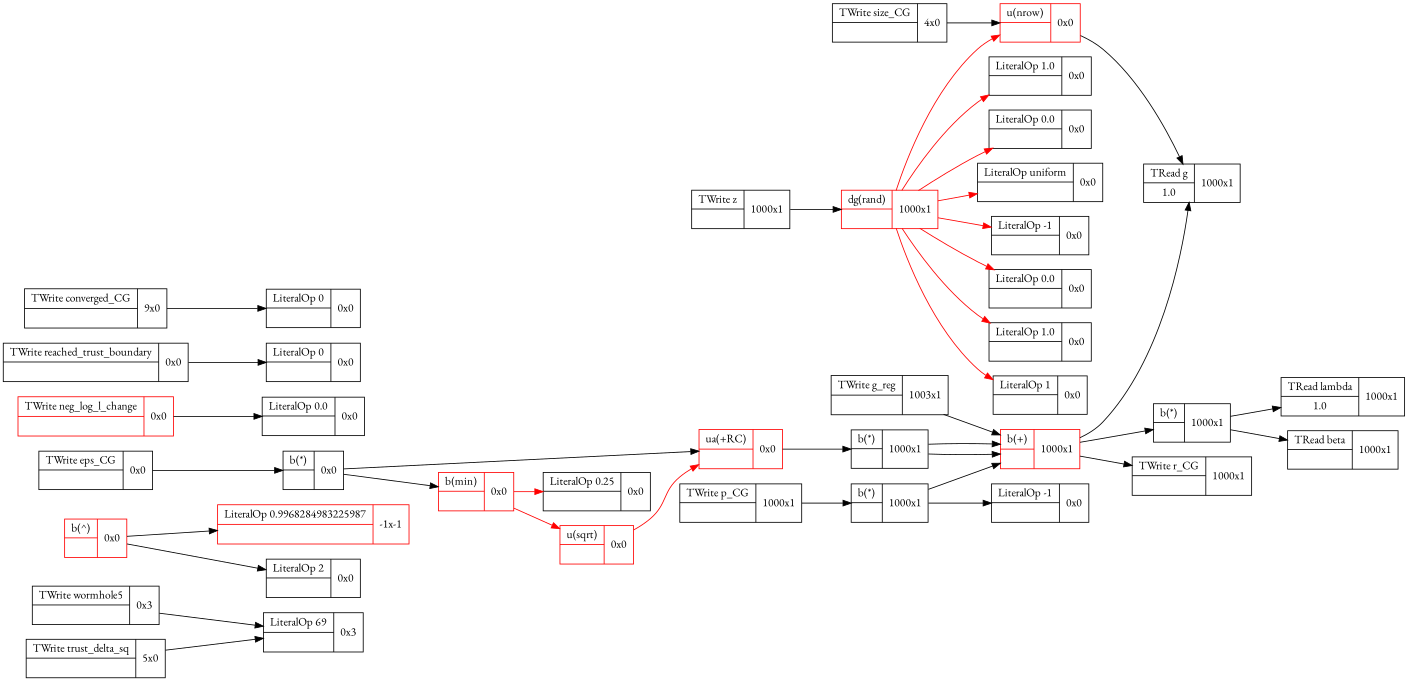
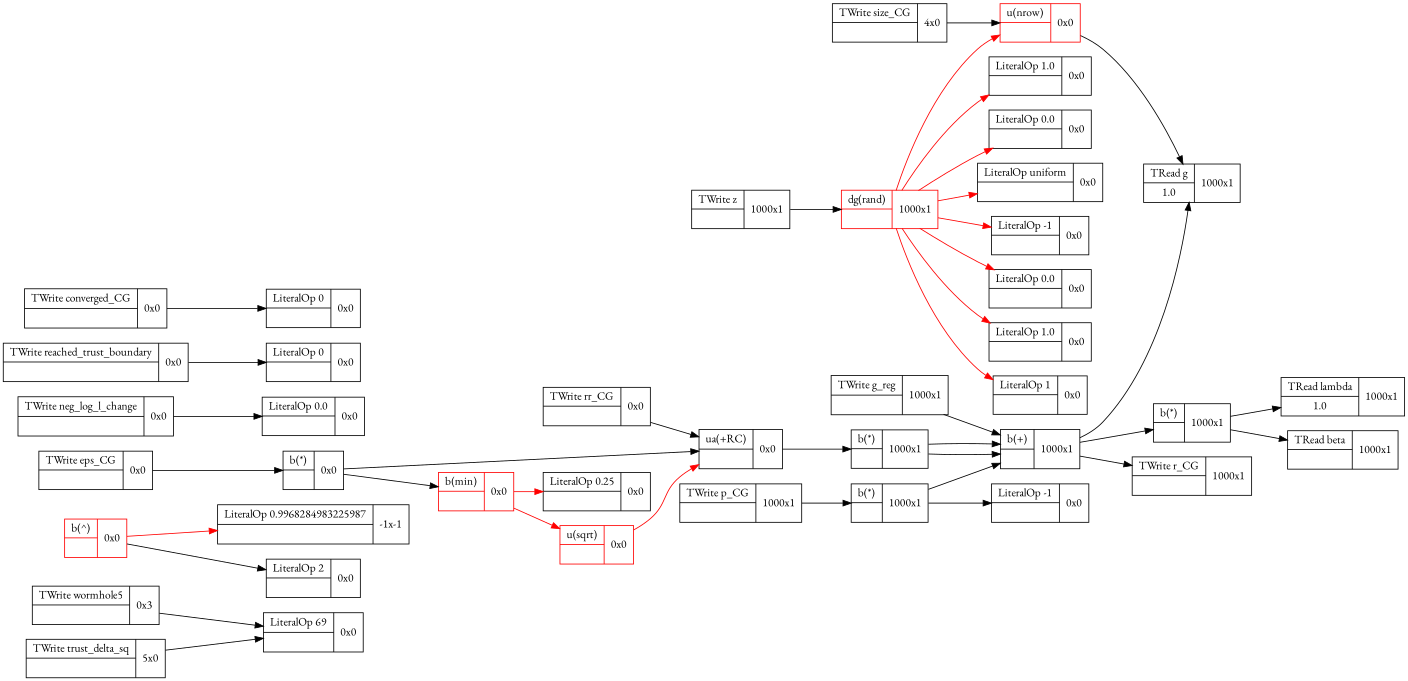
(152, 308) -> (152, 308)
(925, 395) -> (925, 395)
none -> (597, 407)
(96, 416) -> (96, 416)
(741, 449) -> (741, 449)
(1040, 449) -> (1040, 449)
(313, 524) -> (313, 524)
(168, 534) -> (168, 534)
(348, 632) -> (348, 632)
